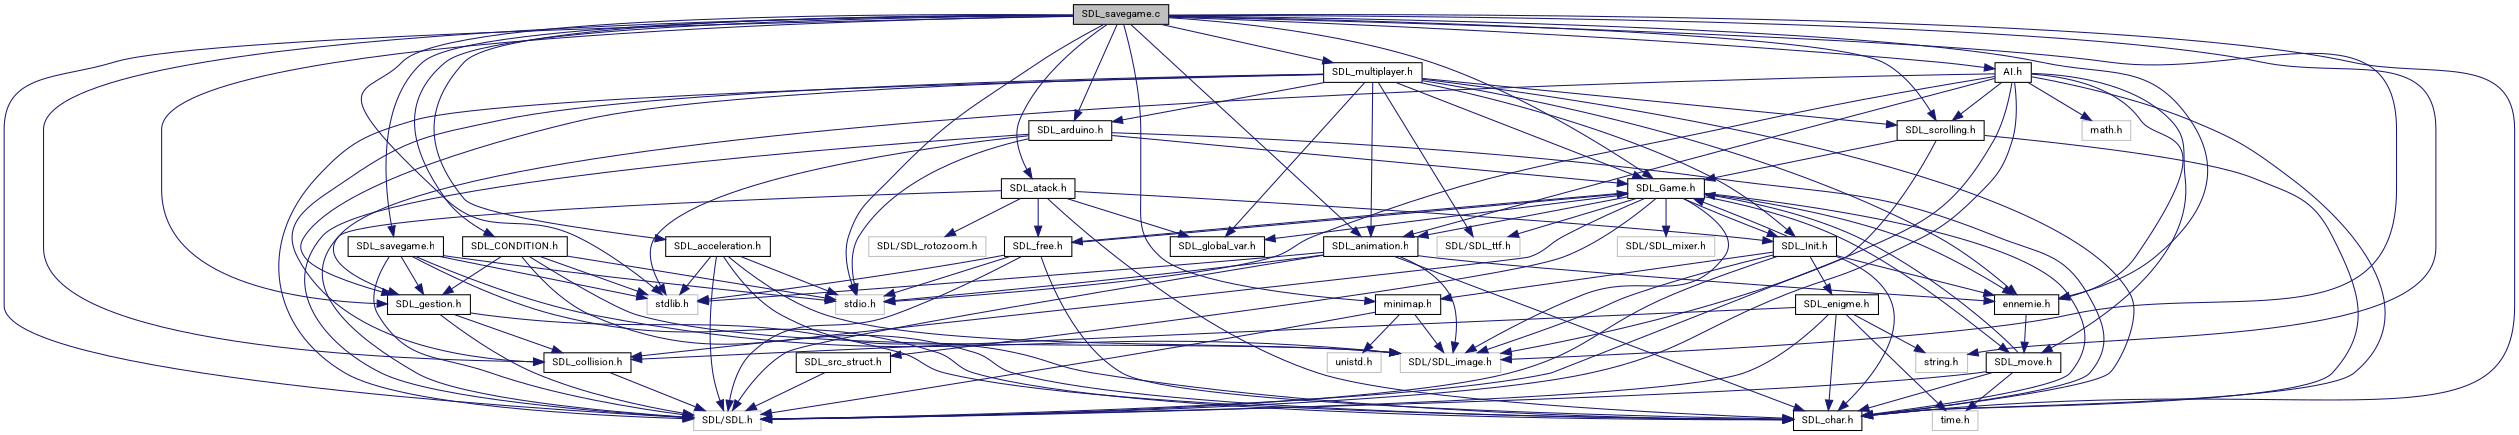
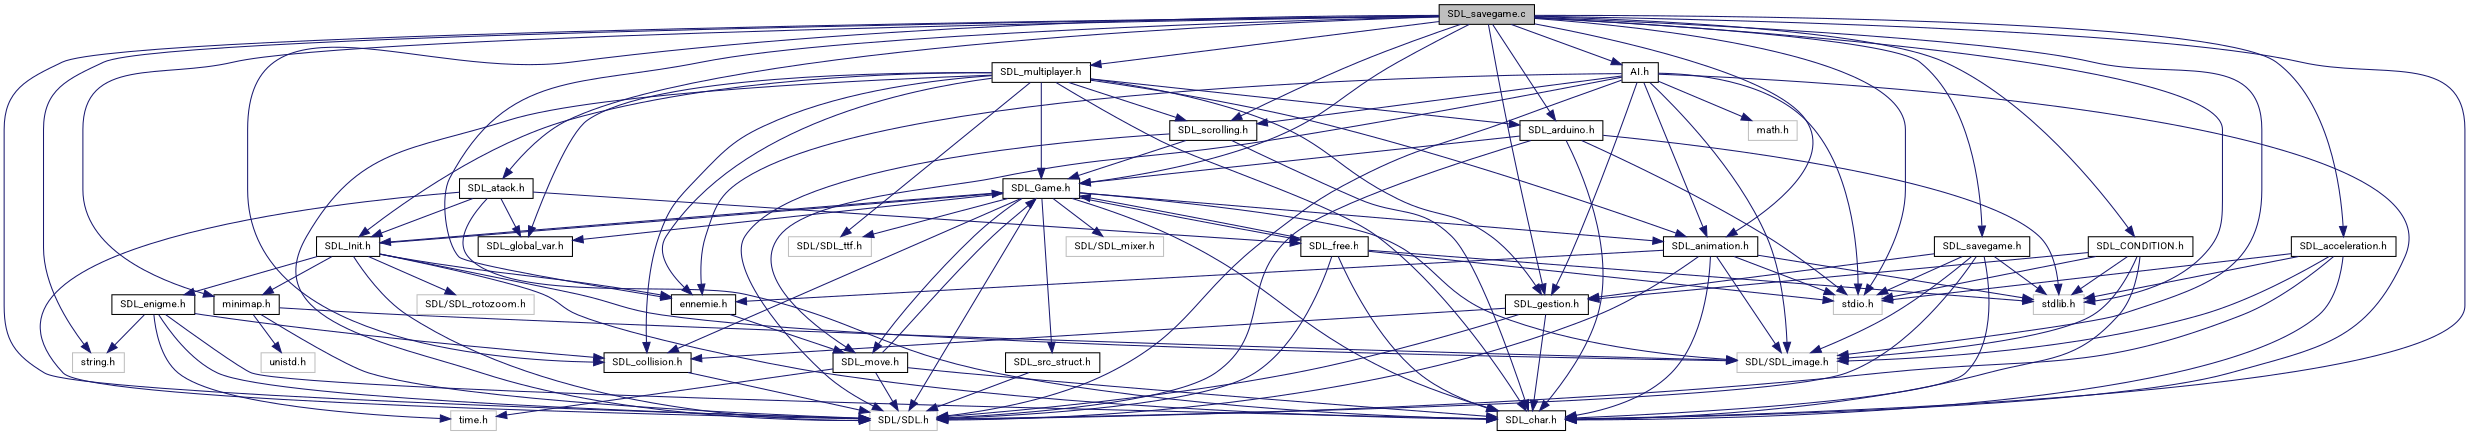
(987, 215) -> (407, 274)
(1860, 224) -> (975, 300)
